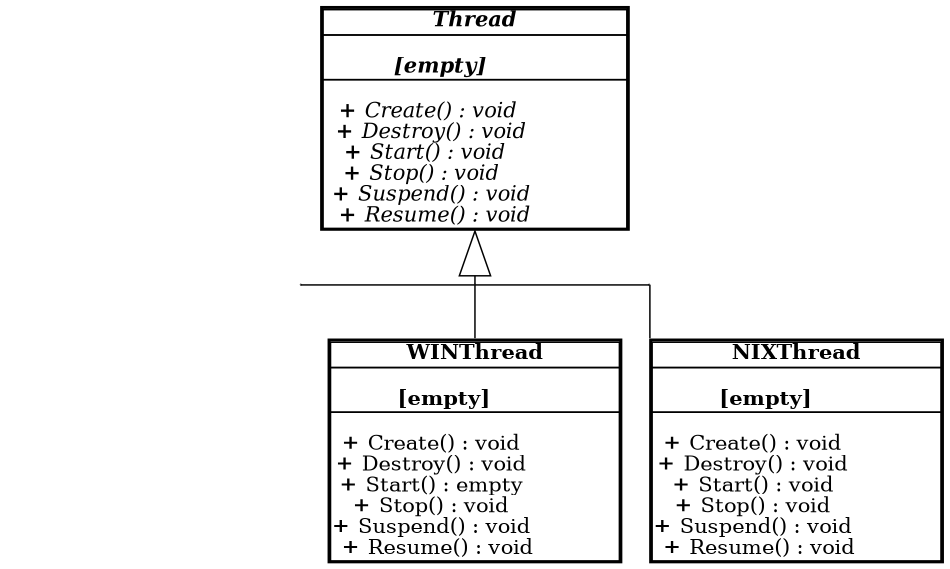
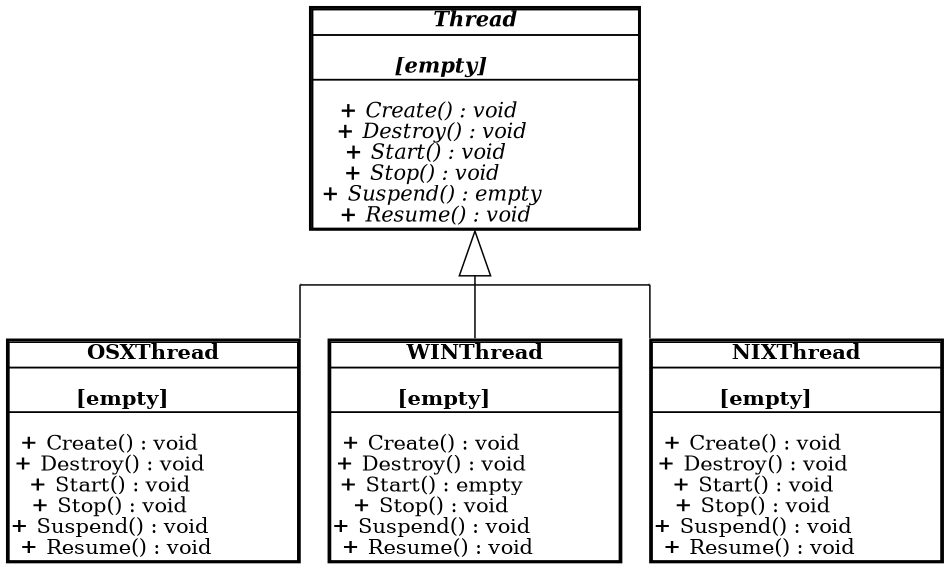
(444, 194) -> (445, 194)
none -> (153, 451)
